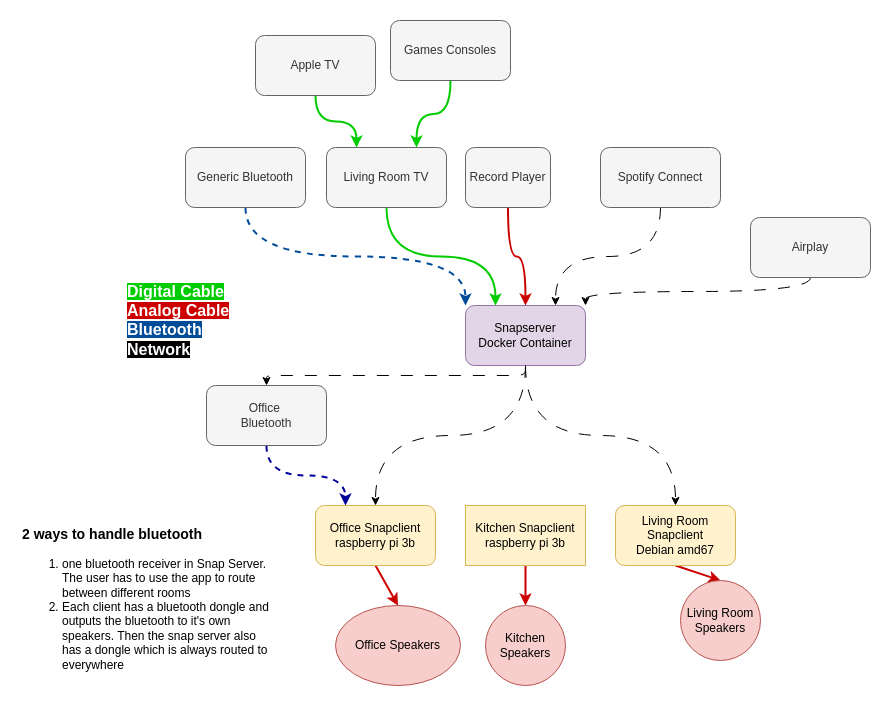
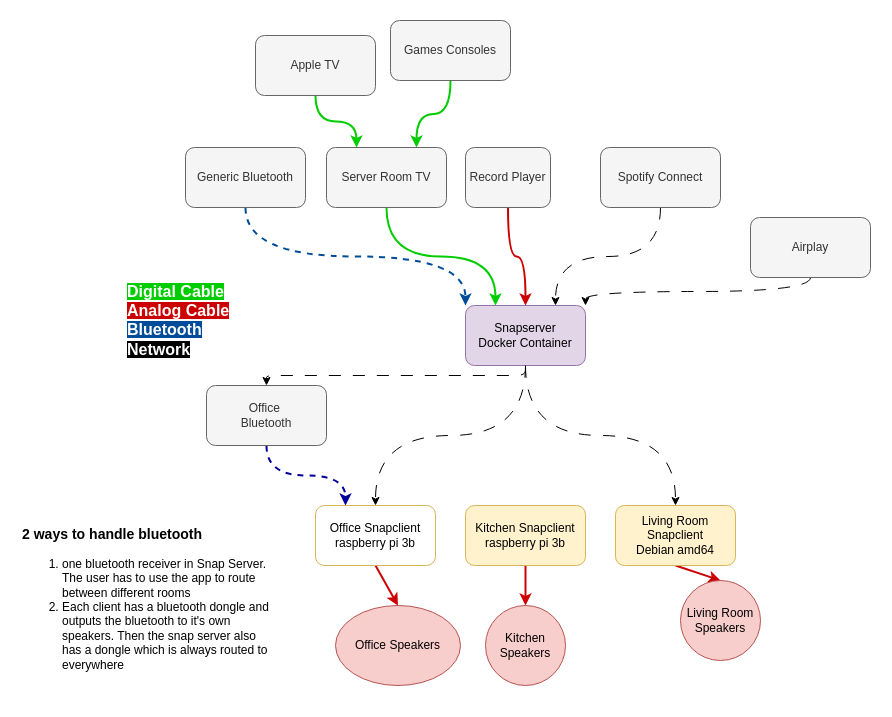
(387, 178) -> (387, 178)
(376, 536) -> (376, 536)
(526, 536) -> (526, 536)
(676, 536) -> (676, 536)
